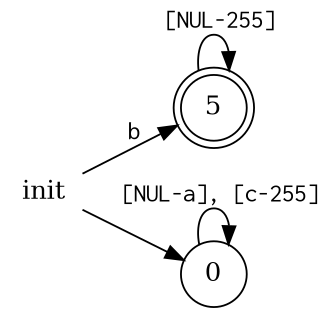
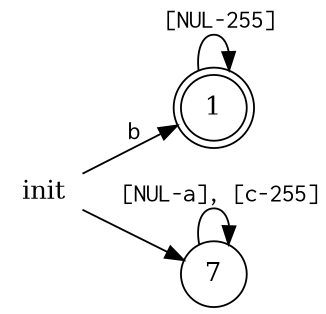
(214, 108) -> (214, 108)
(214, 274) -> (214, 274)
